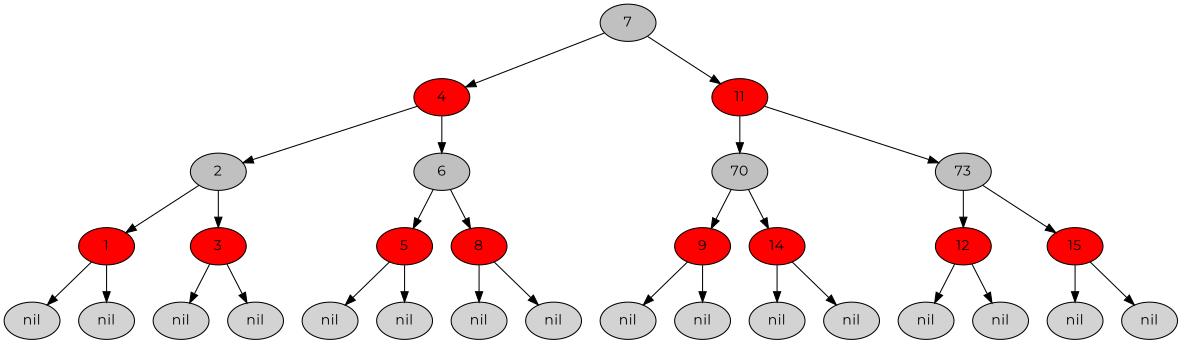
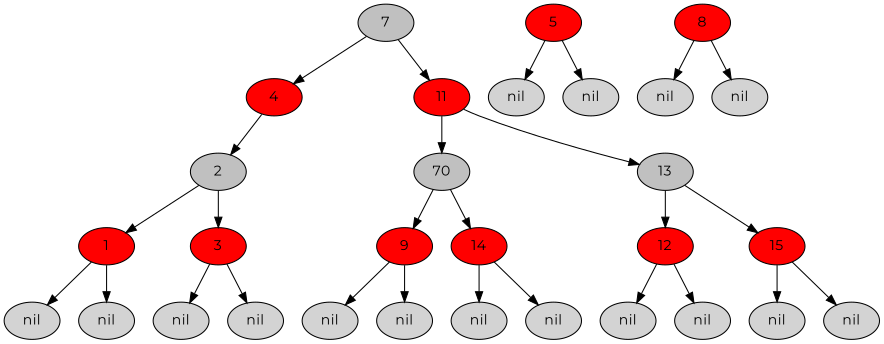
(442, 172) -> none
(963, 172) -> (665, 172)
